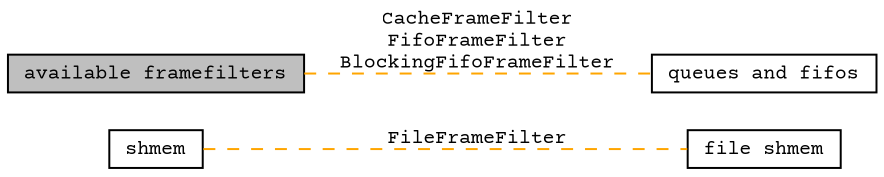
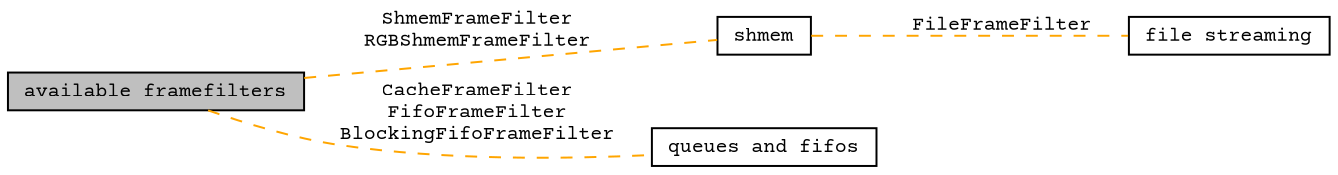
none -> (511, 59)
(764, 149) -> (1229, 36)
